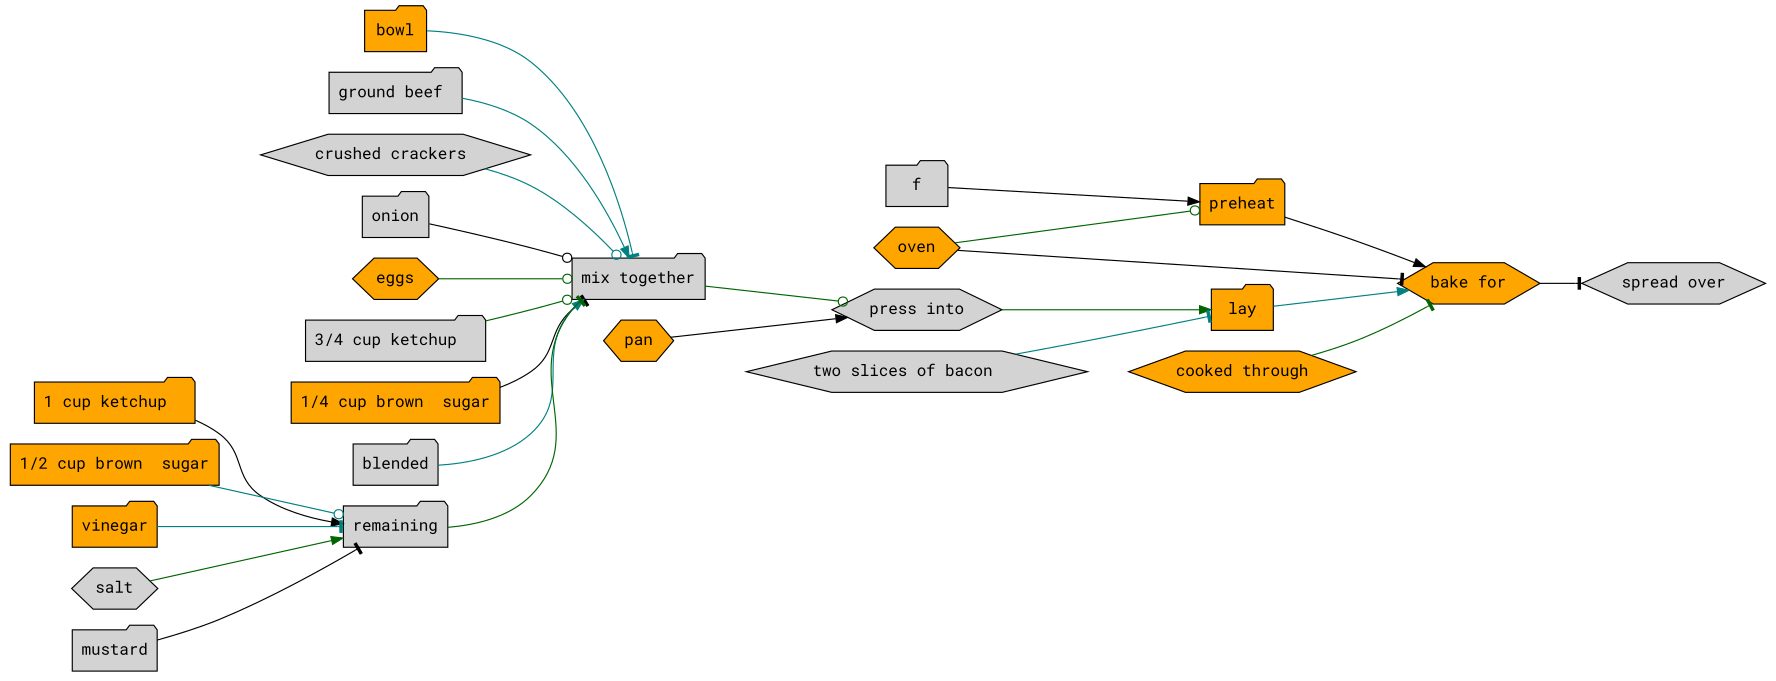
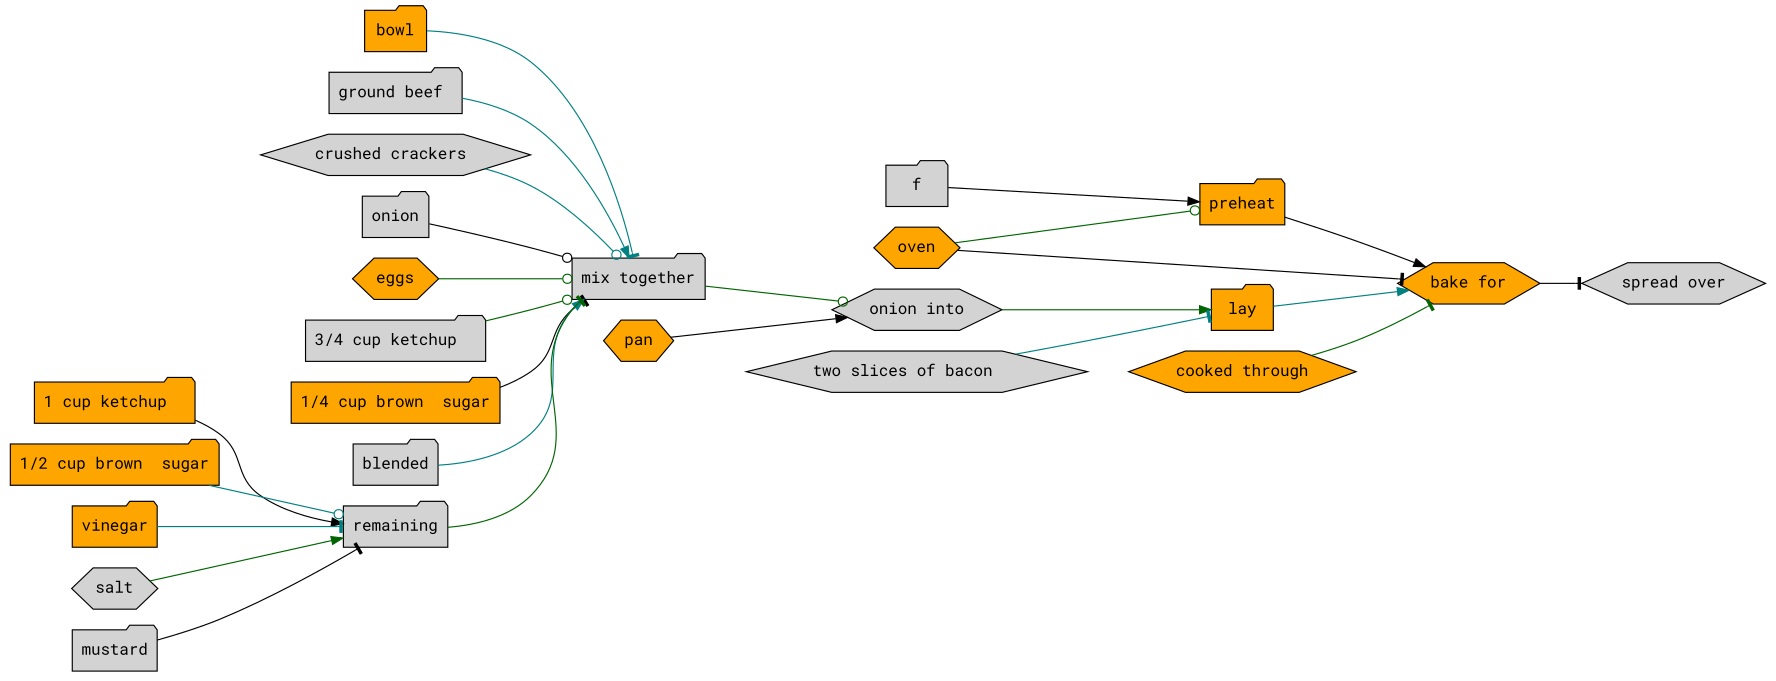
(917, 310) -> (917, 310)
